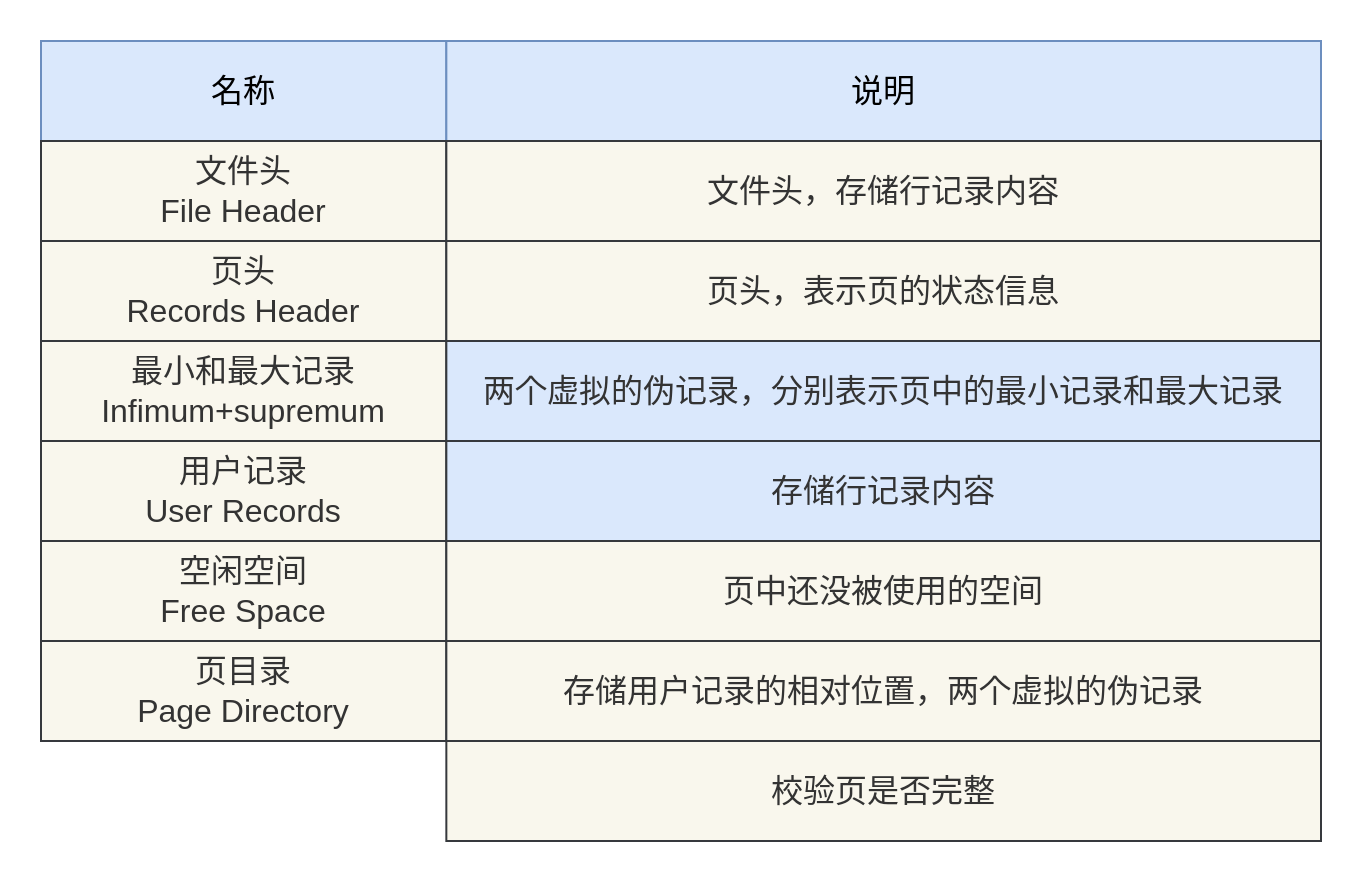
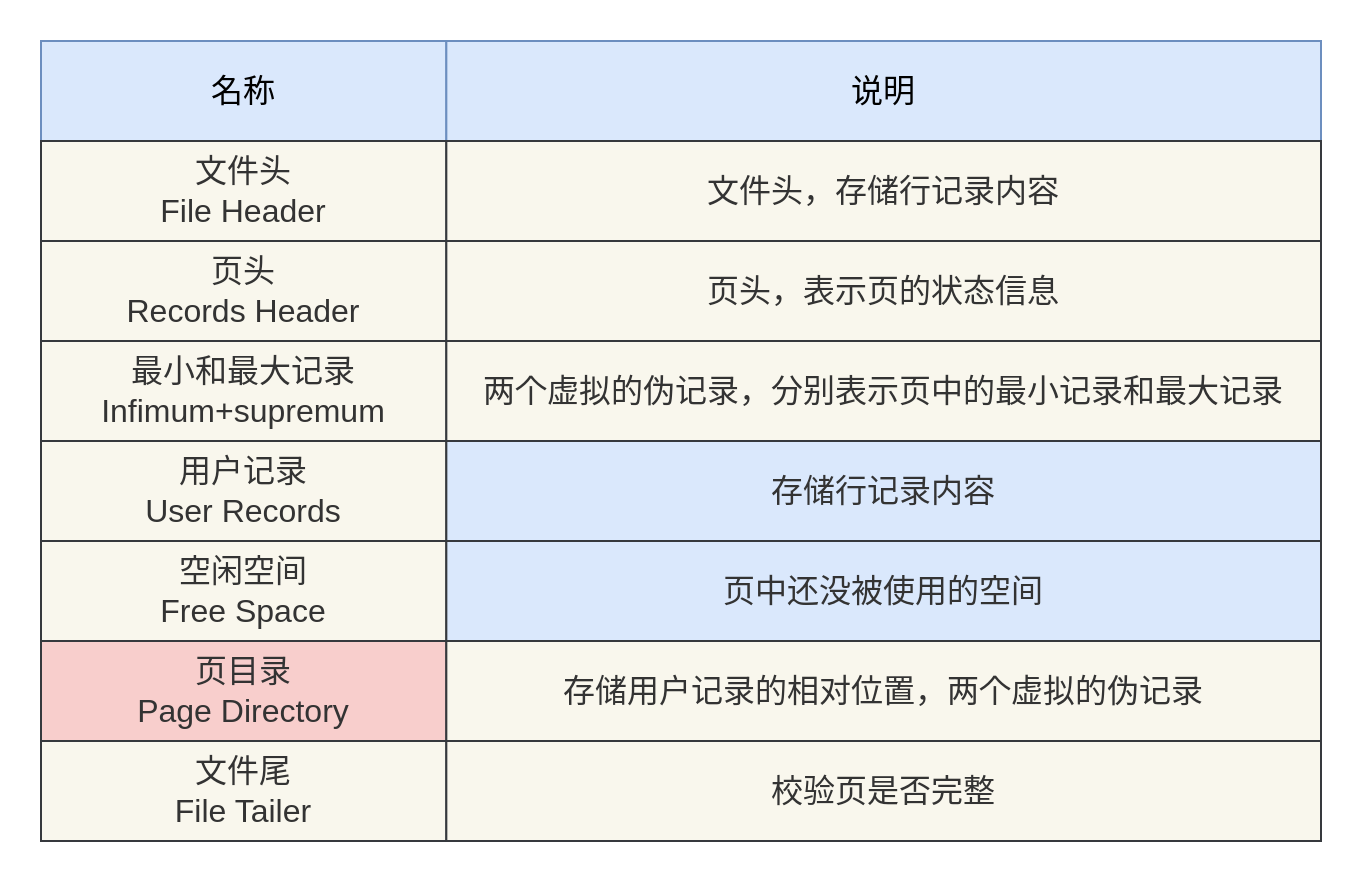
(884, 391) -> (884, 391)
(884, 591) -> (884, 591)
(244, 691) -> (244, 691)
none -> (244, 791)
